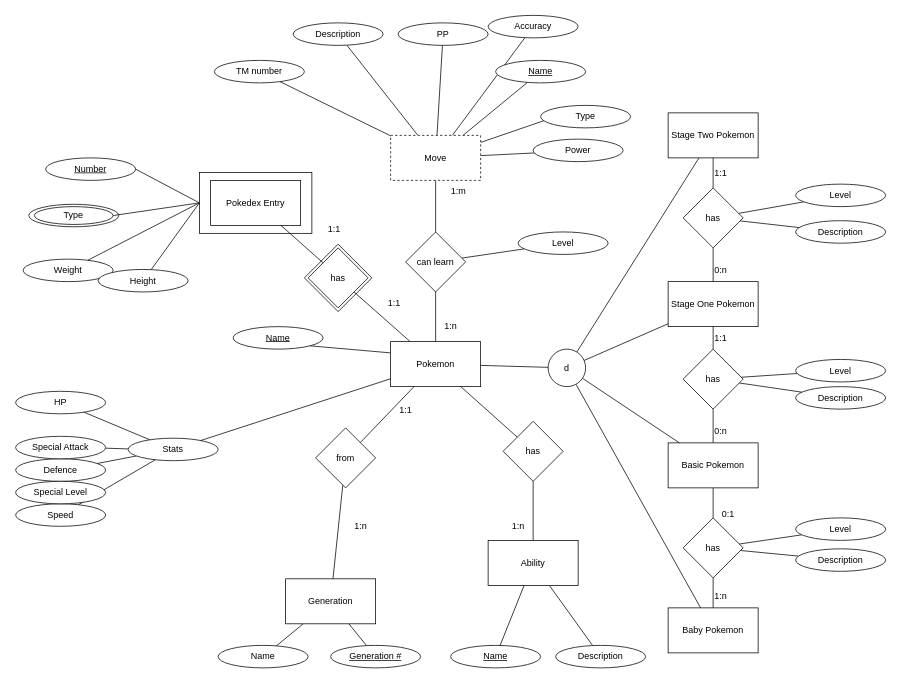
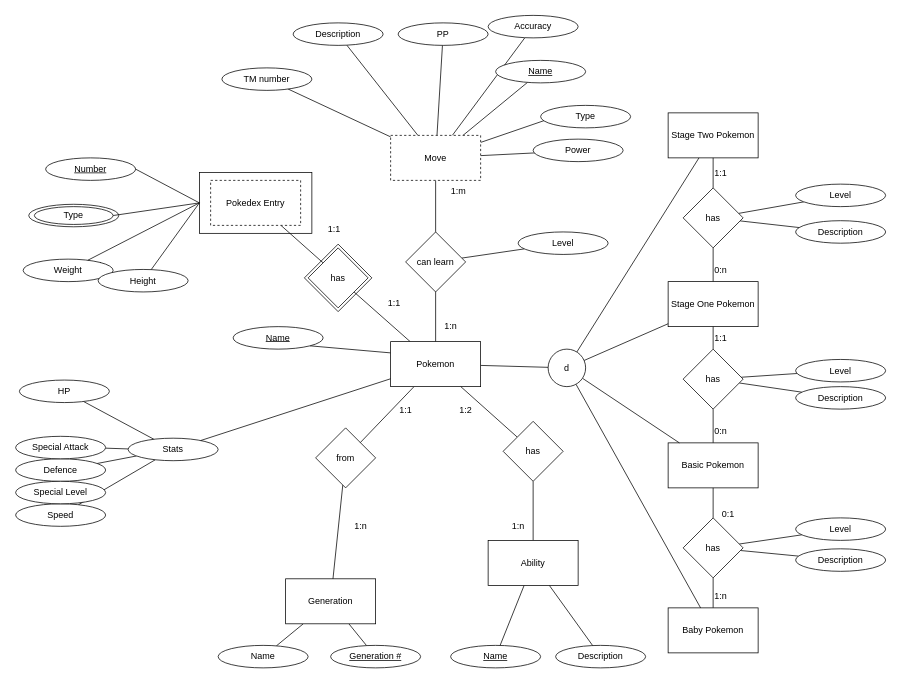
(259, 72) -> (267, 79)
(255, 203) -> (255, 203)
(60, 403) -> (64, 391)
none -> (465, 410)
